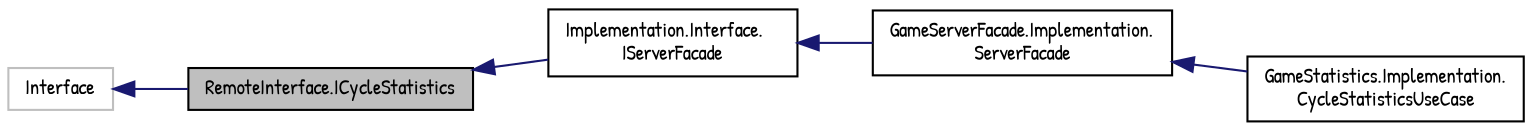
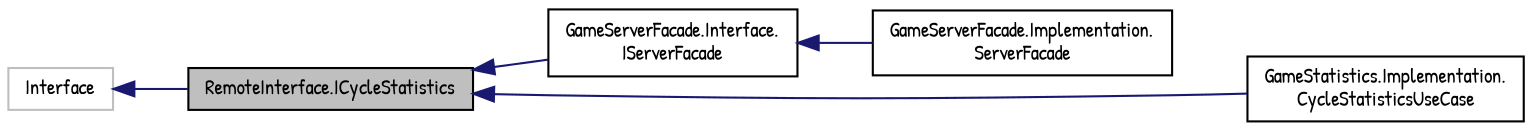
(673, 43) -> (673, 43)
(1220, 68) -> (871, 98)
